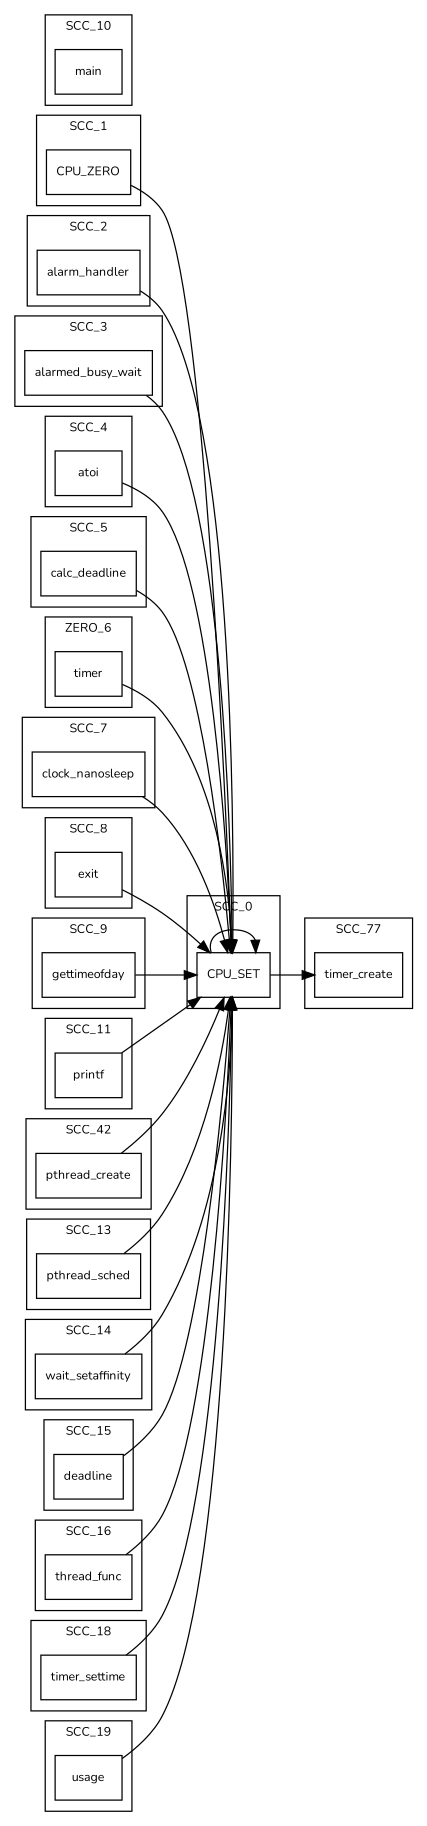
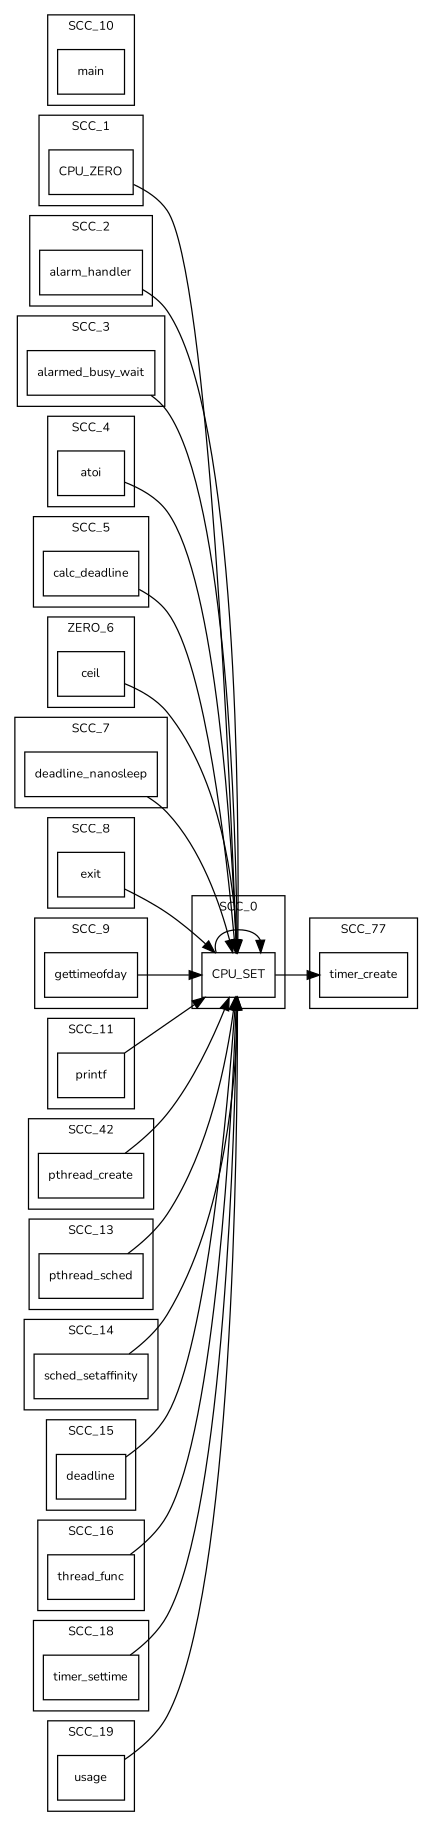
(89, 674) -> (91, 674)
(89, 774) -> (91, 774)
(89, 1376) -> (91, 1376)
